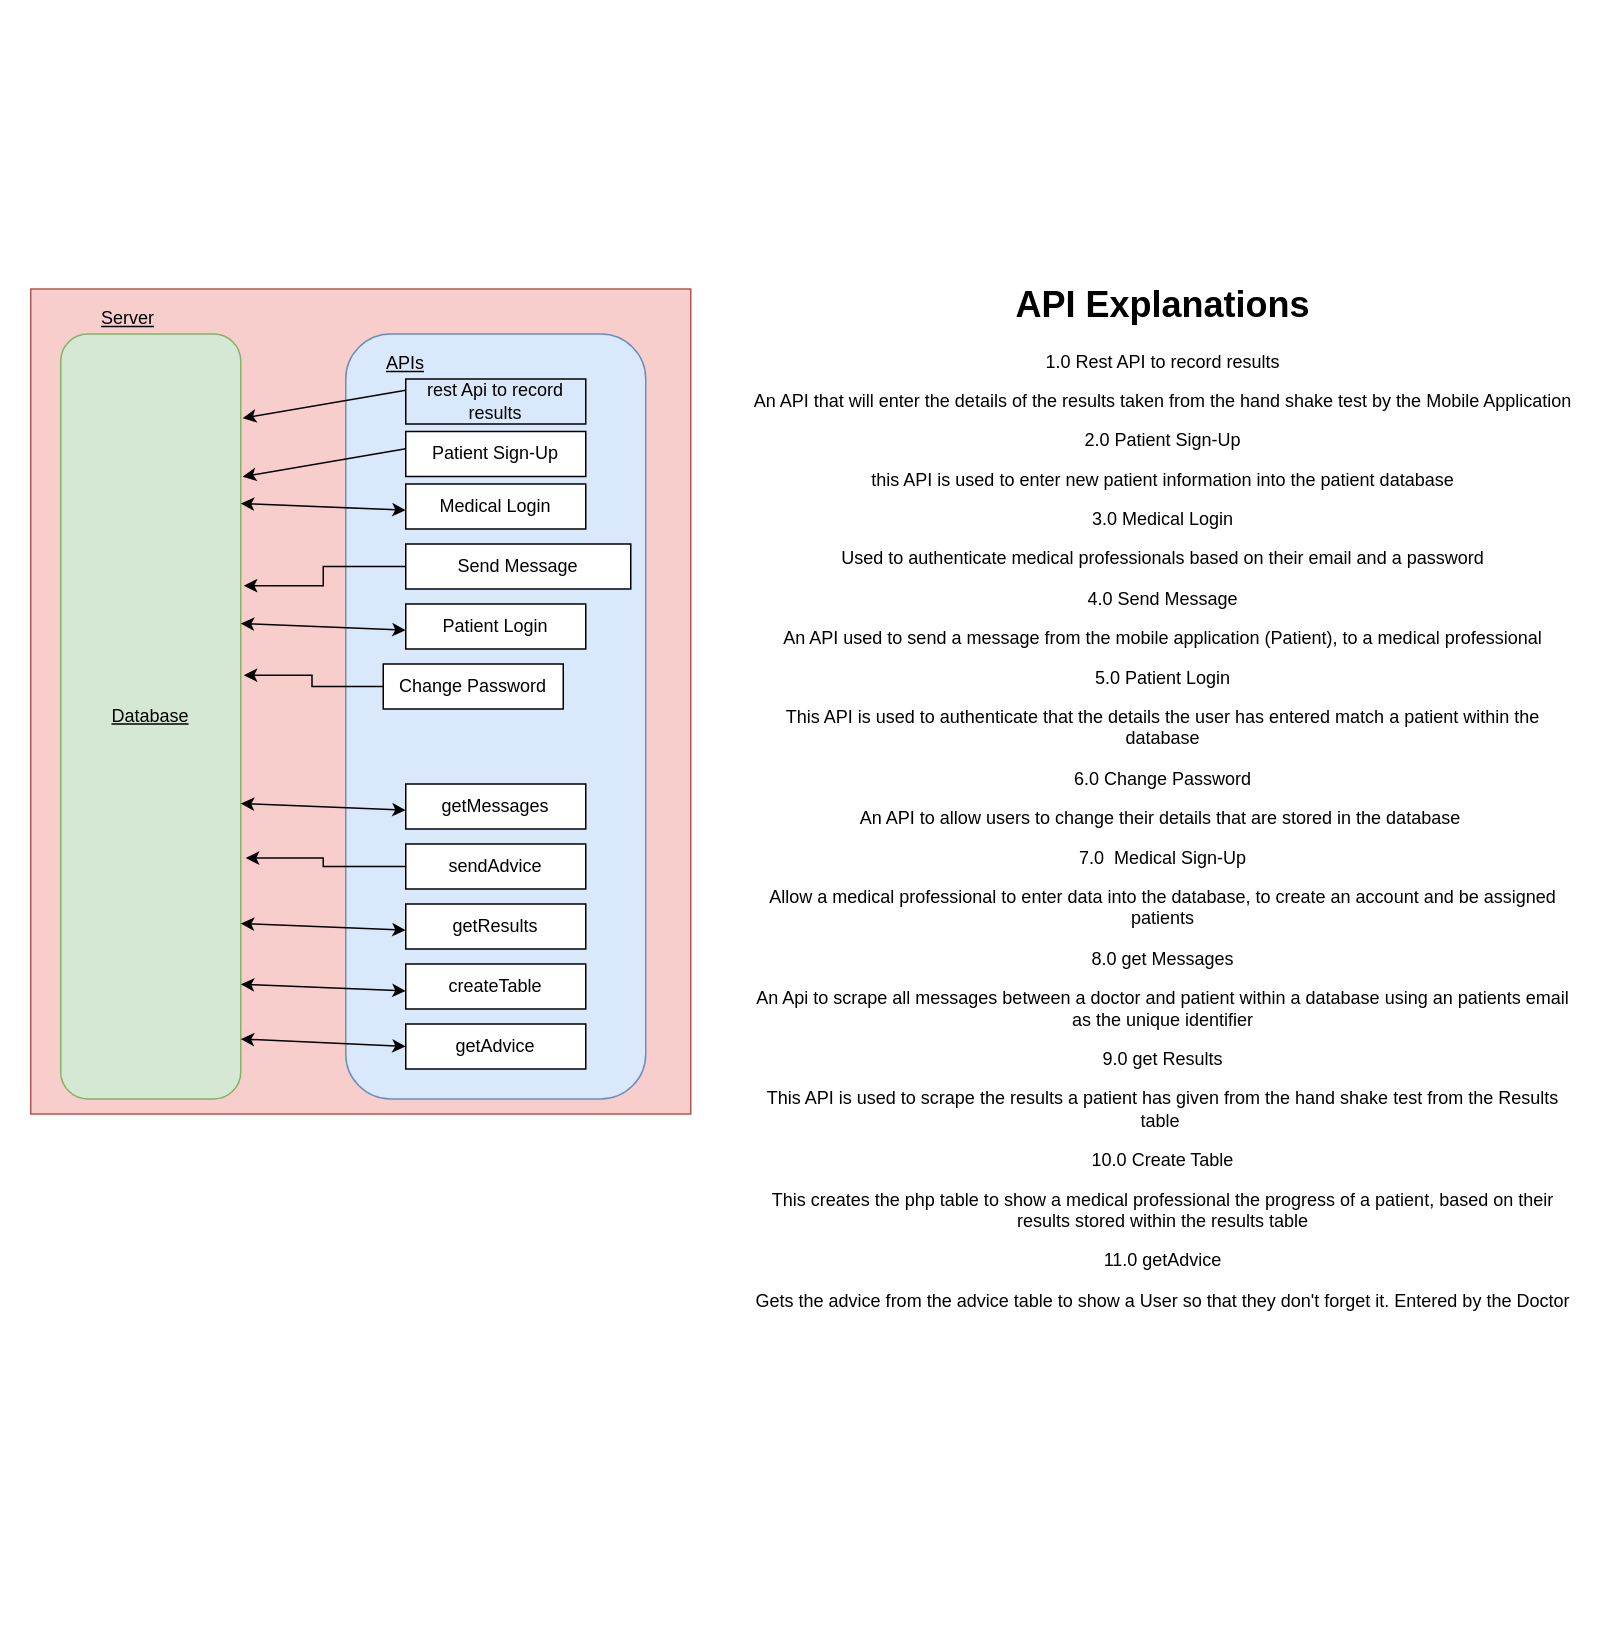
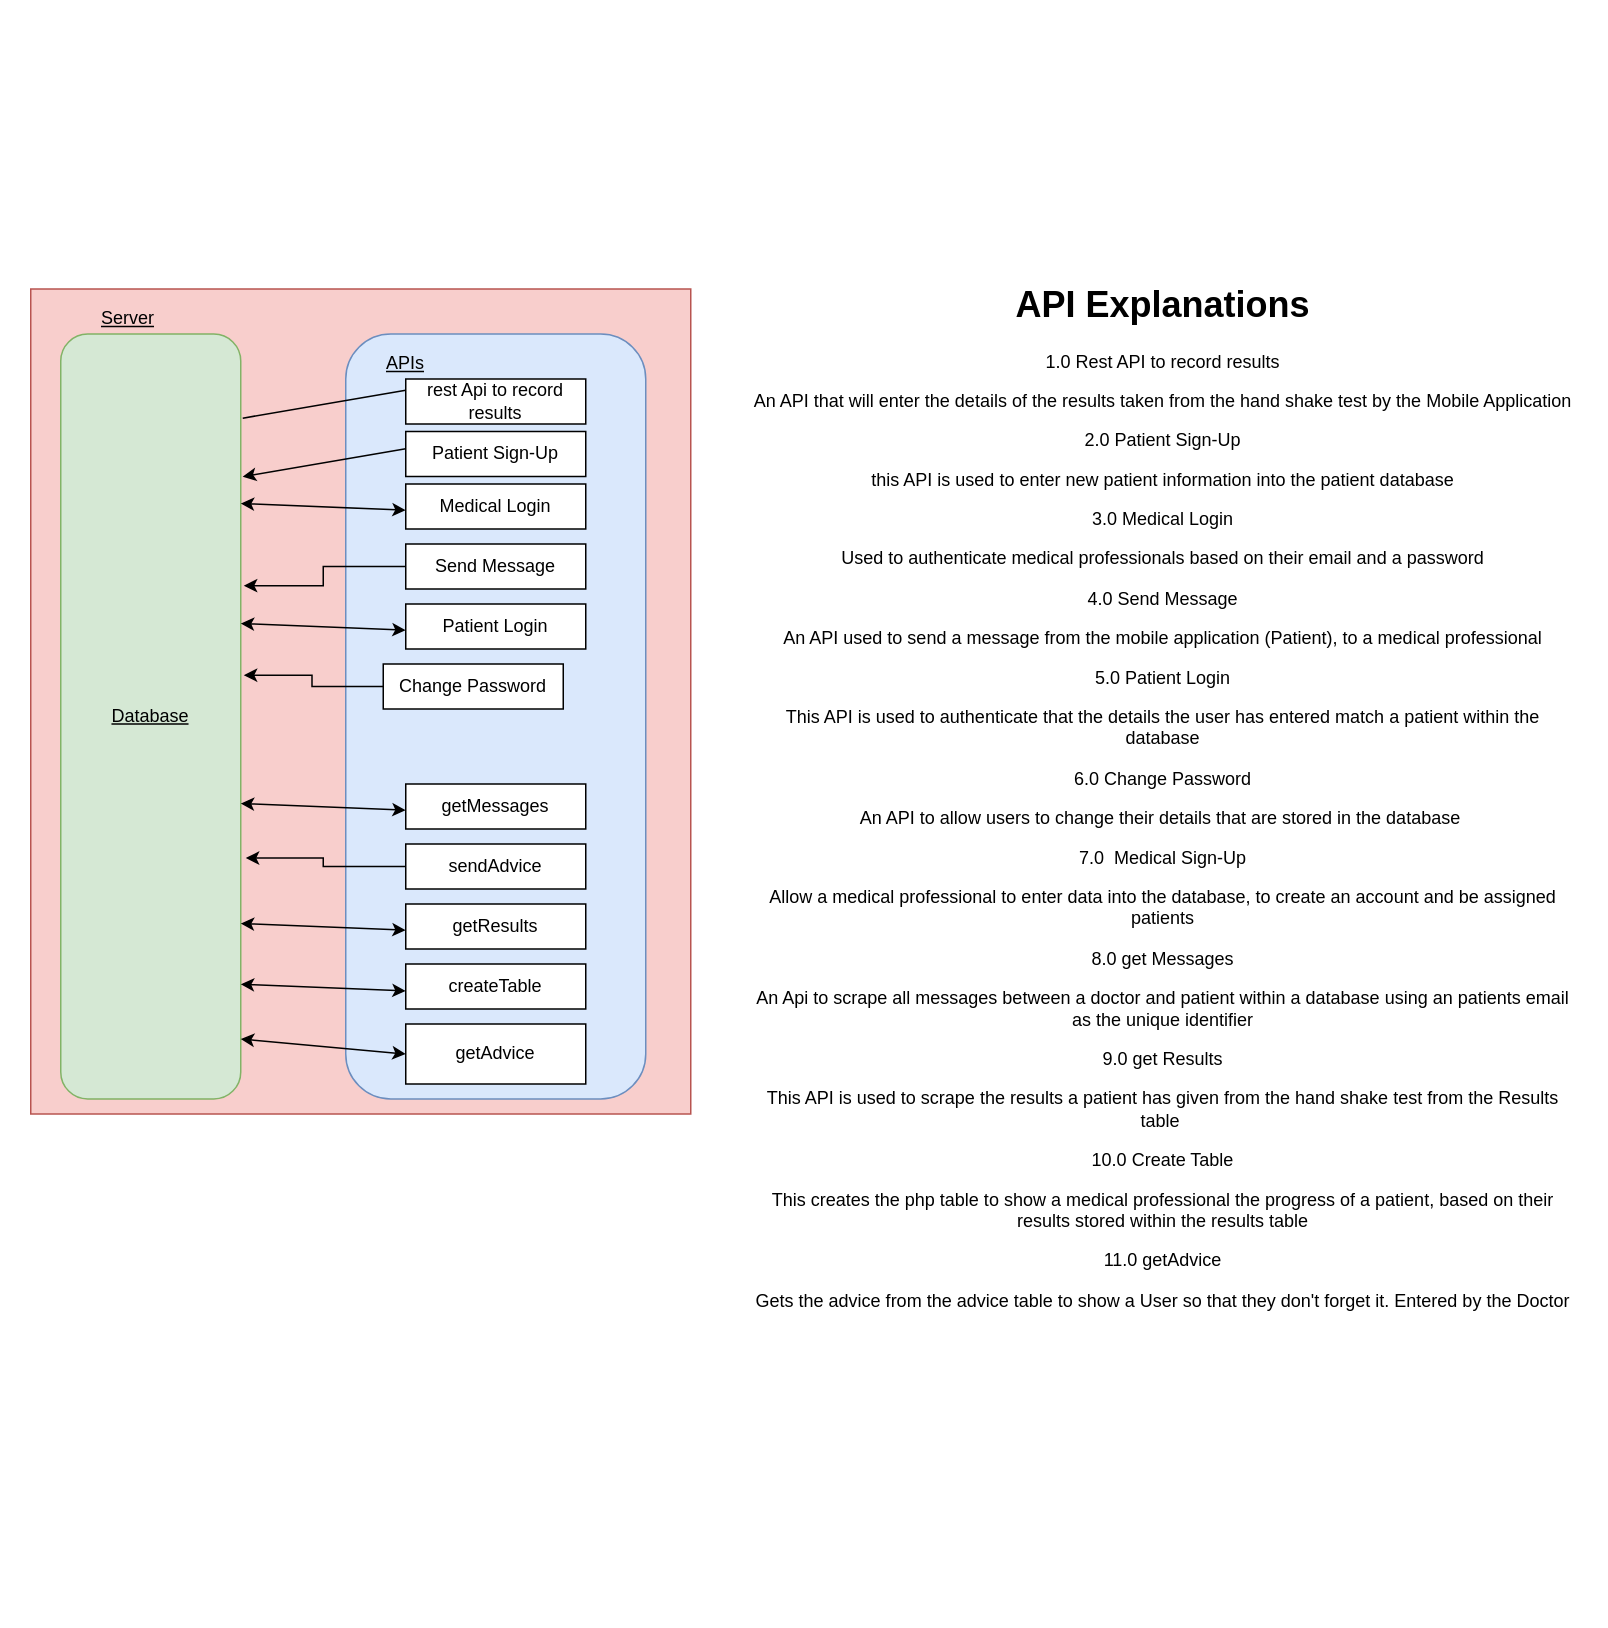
(496, 401) -> (496, 401)
(254, 416) -> (250, 417)
(518, 566) -> (496, 566)
(496, 1046) -> (496, 1054)
